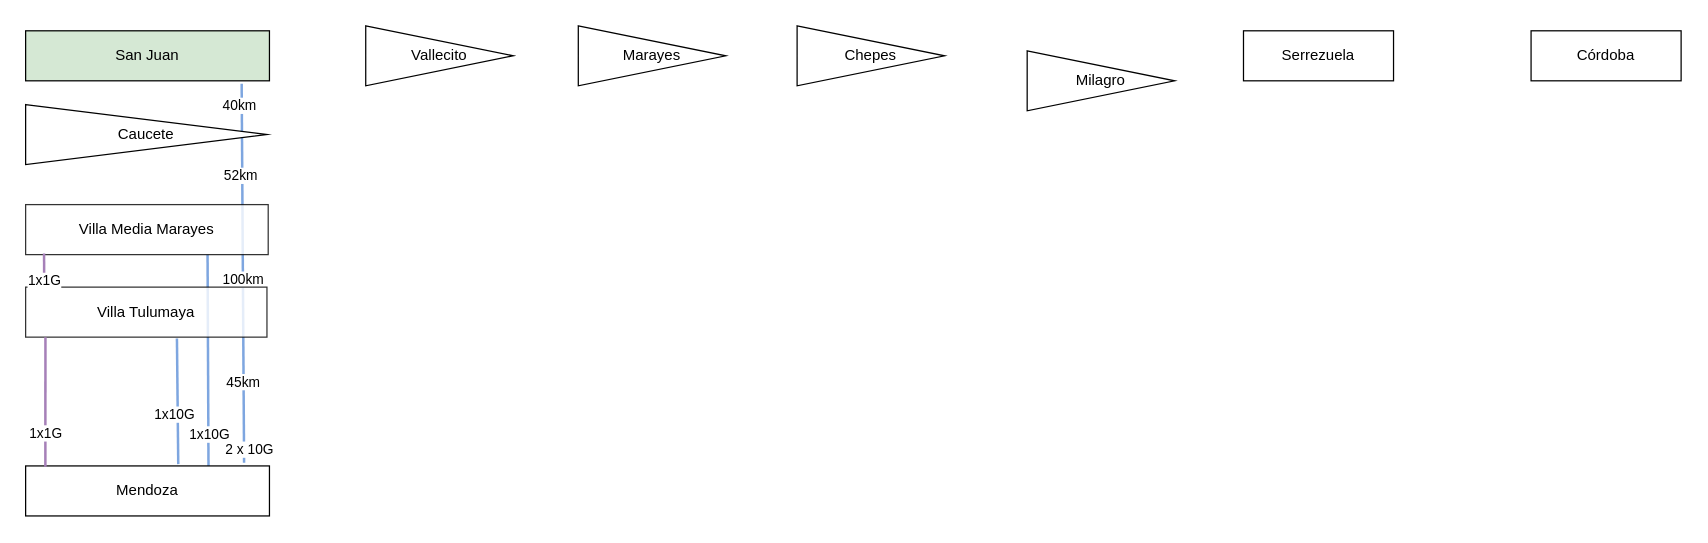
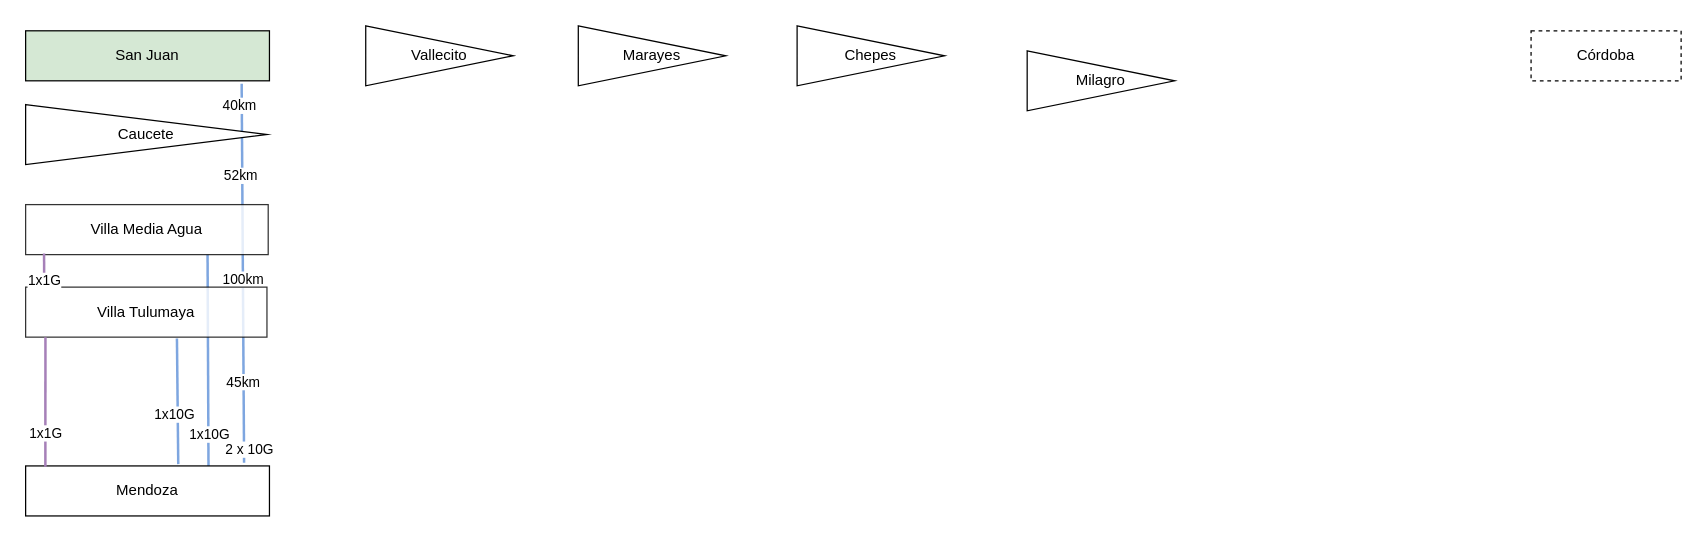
(1318, 56) -> none
(1606, 56) -> (1606, 56)
(147, 229) -> (147, 229)
